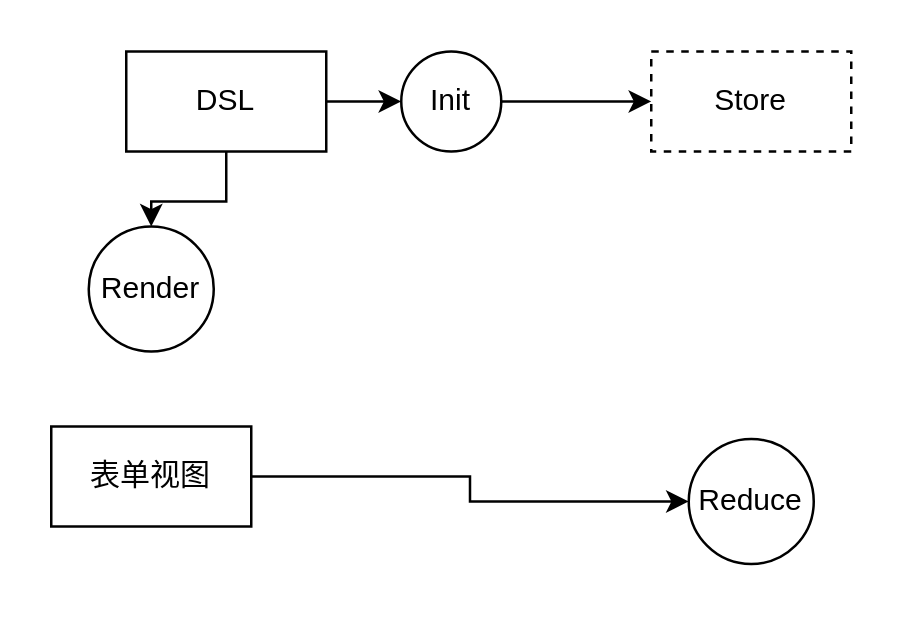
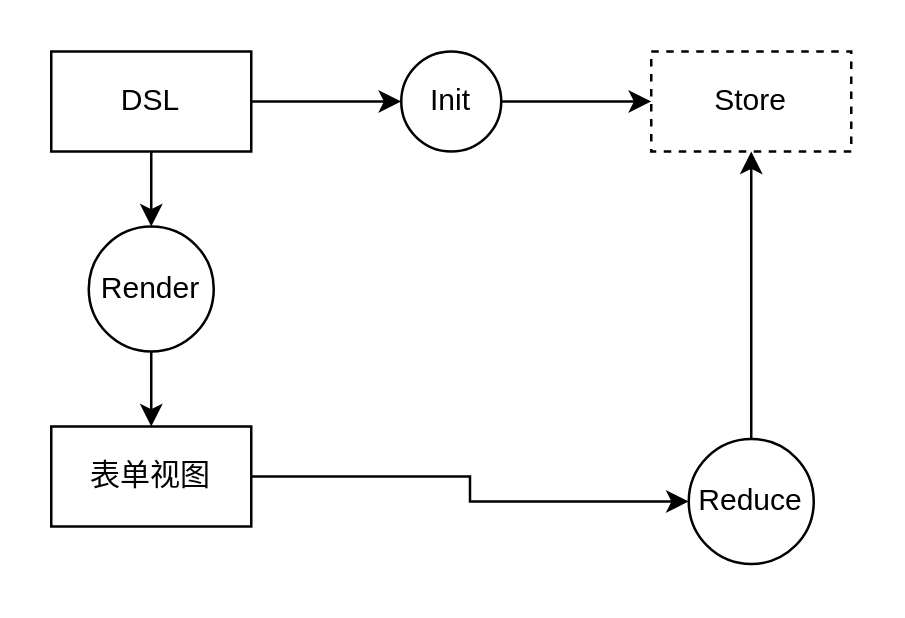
(226, 101) -> (151, 101)
none -> (751, 303)
none -> (151, 397)
